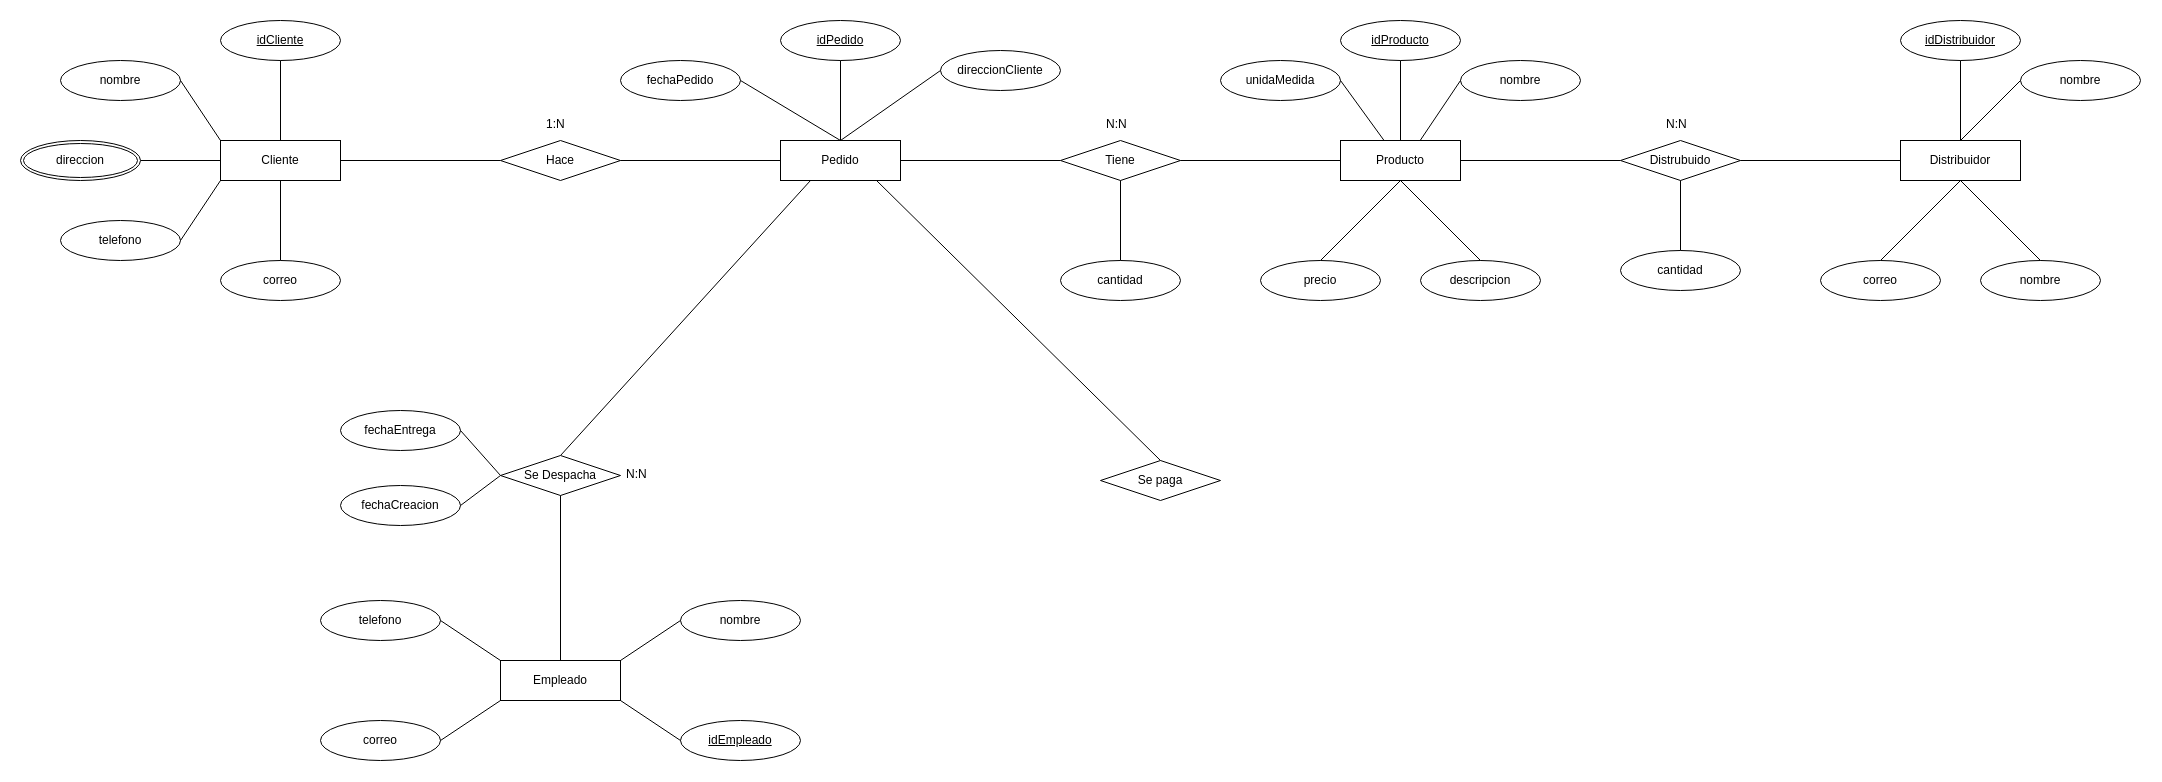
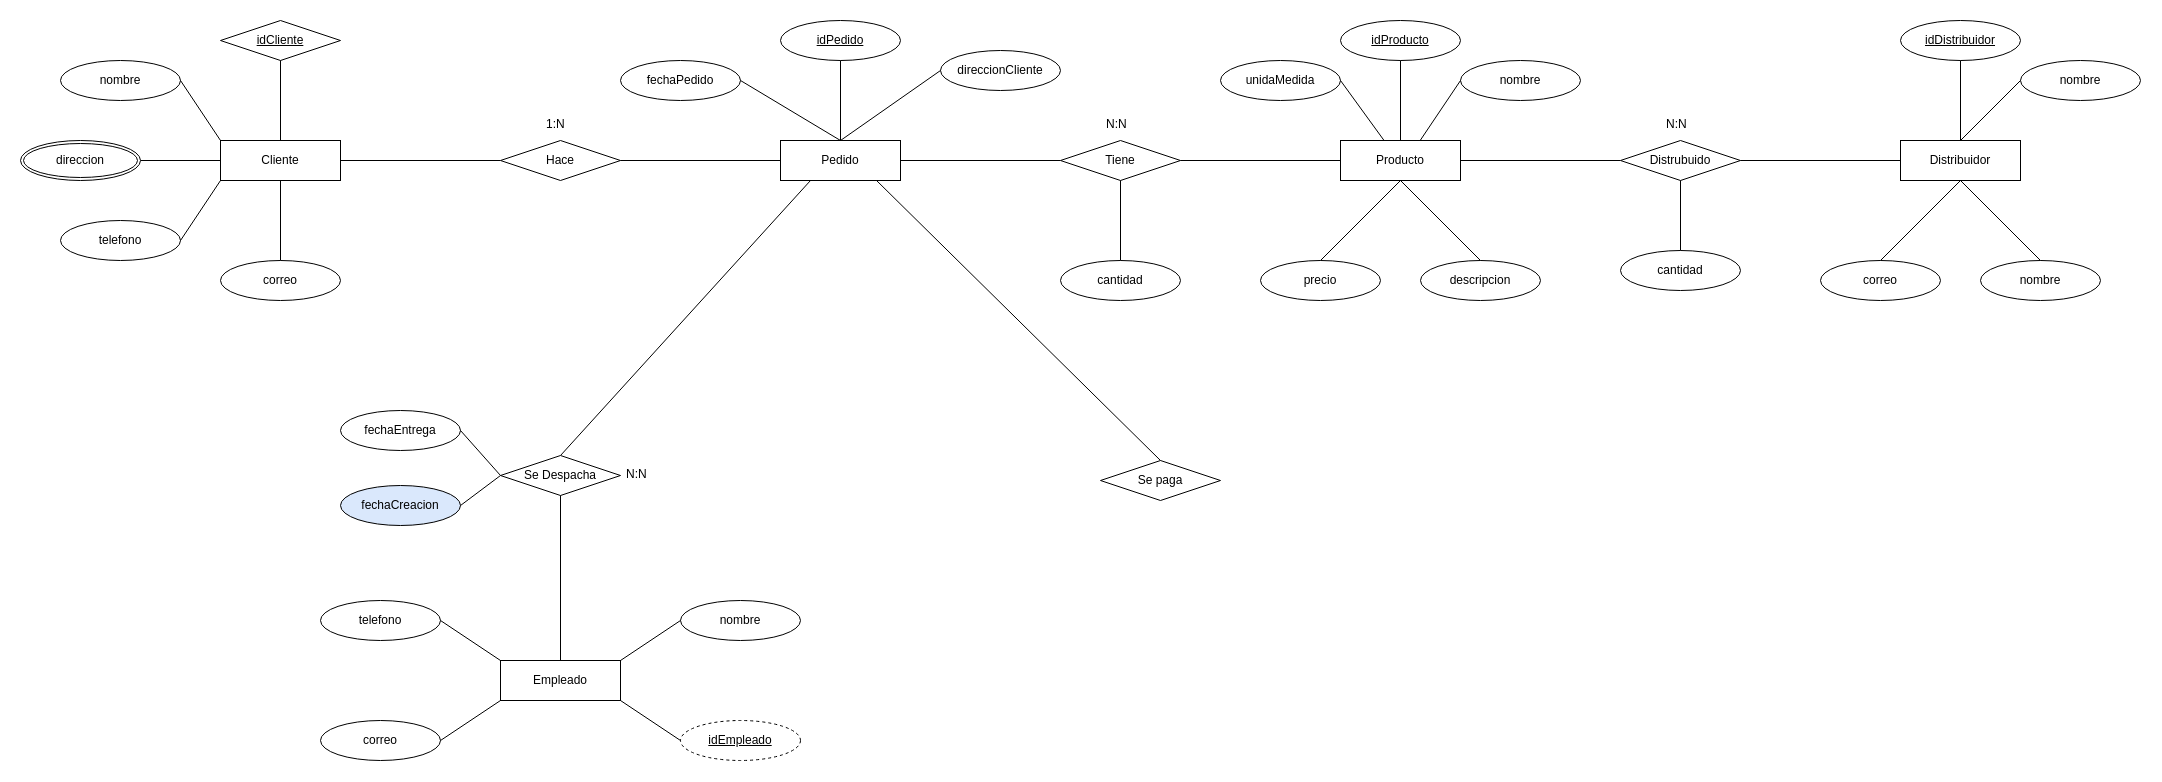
(281, 41) -> (281, 41)
(401, 506) -> (401, 506)
(741, 741) -> (741, 741)
